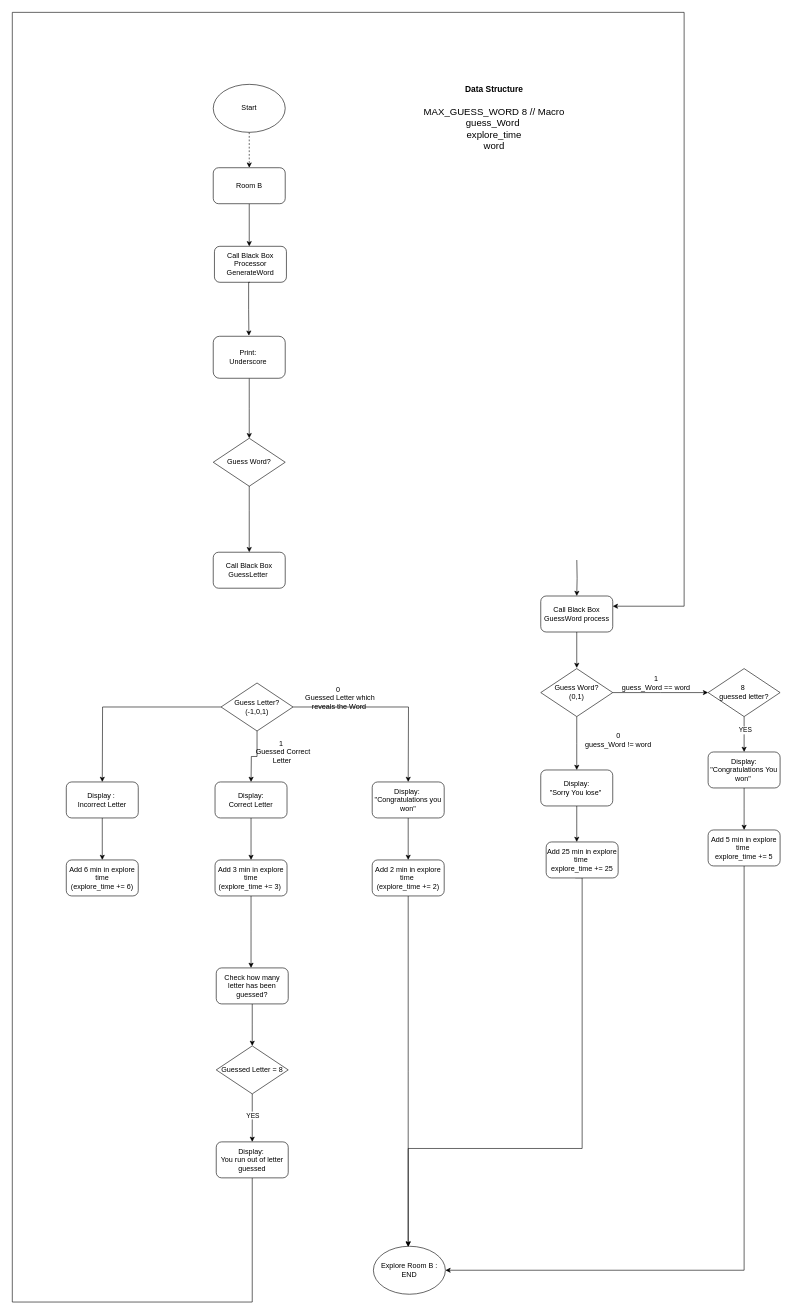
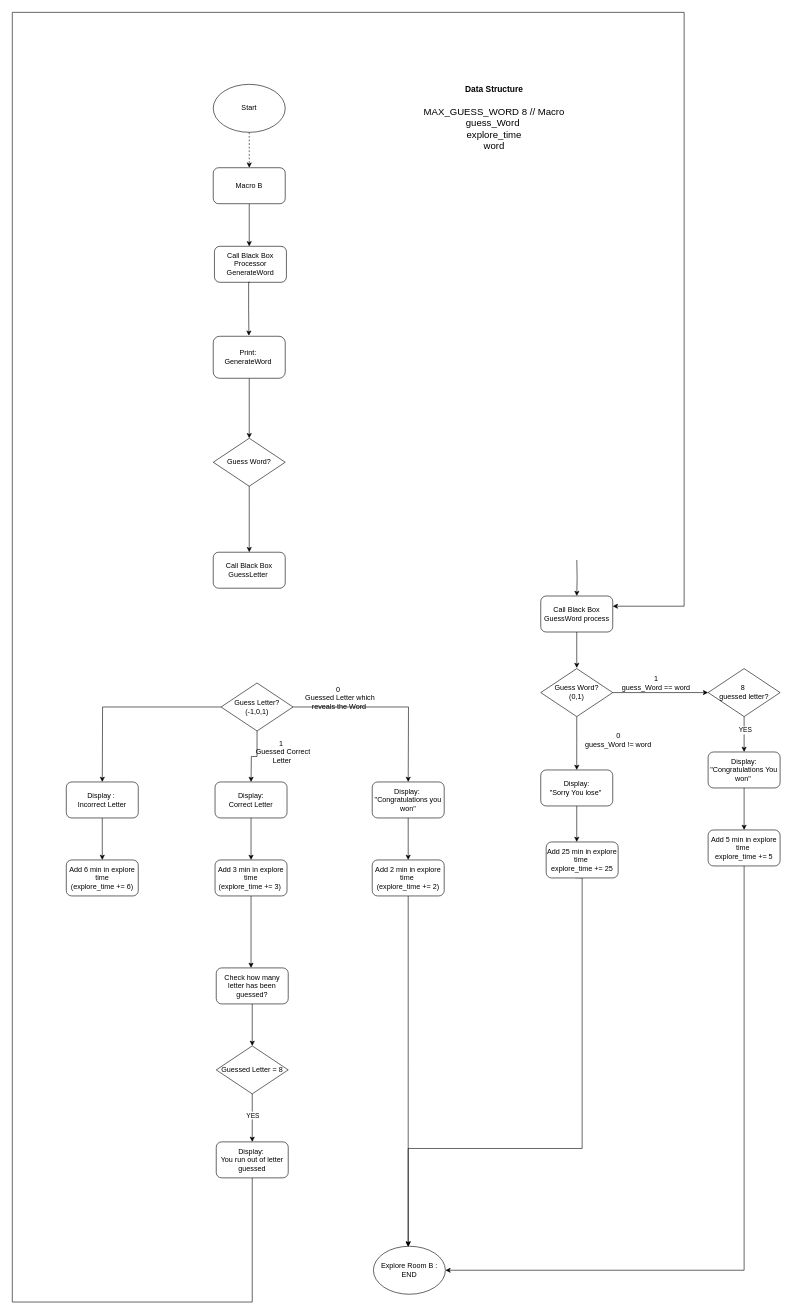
(249, 186) -> (249, 186)
(249, 357) -> (249, 357)
